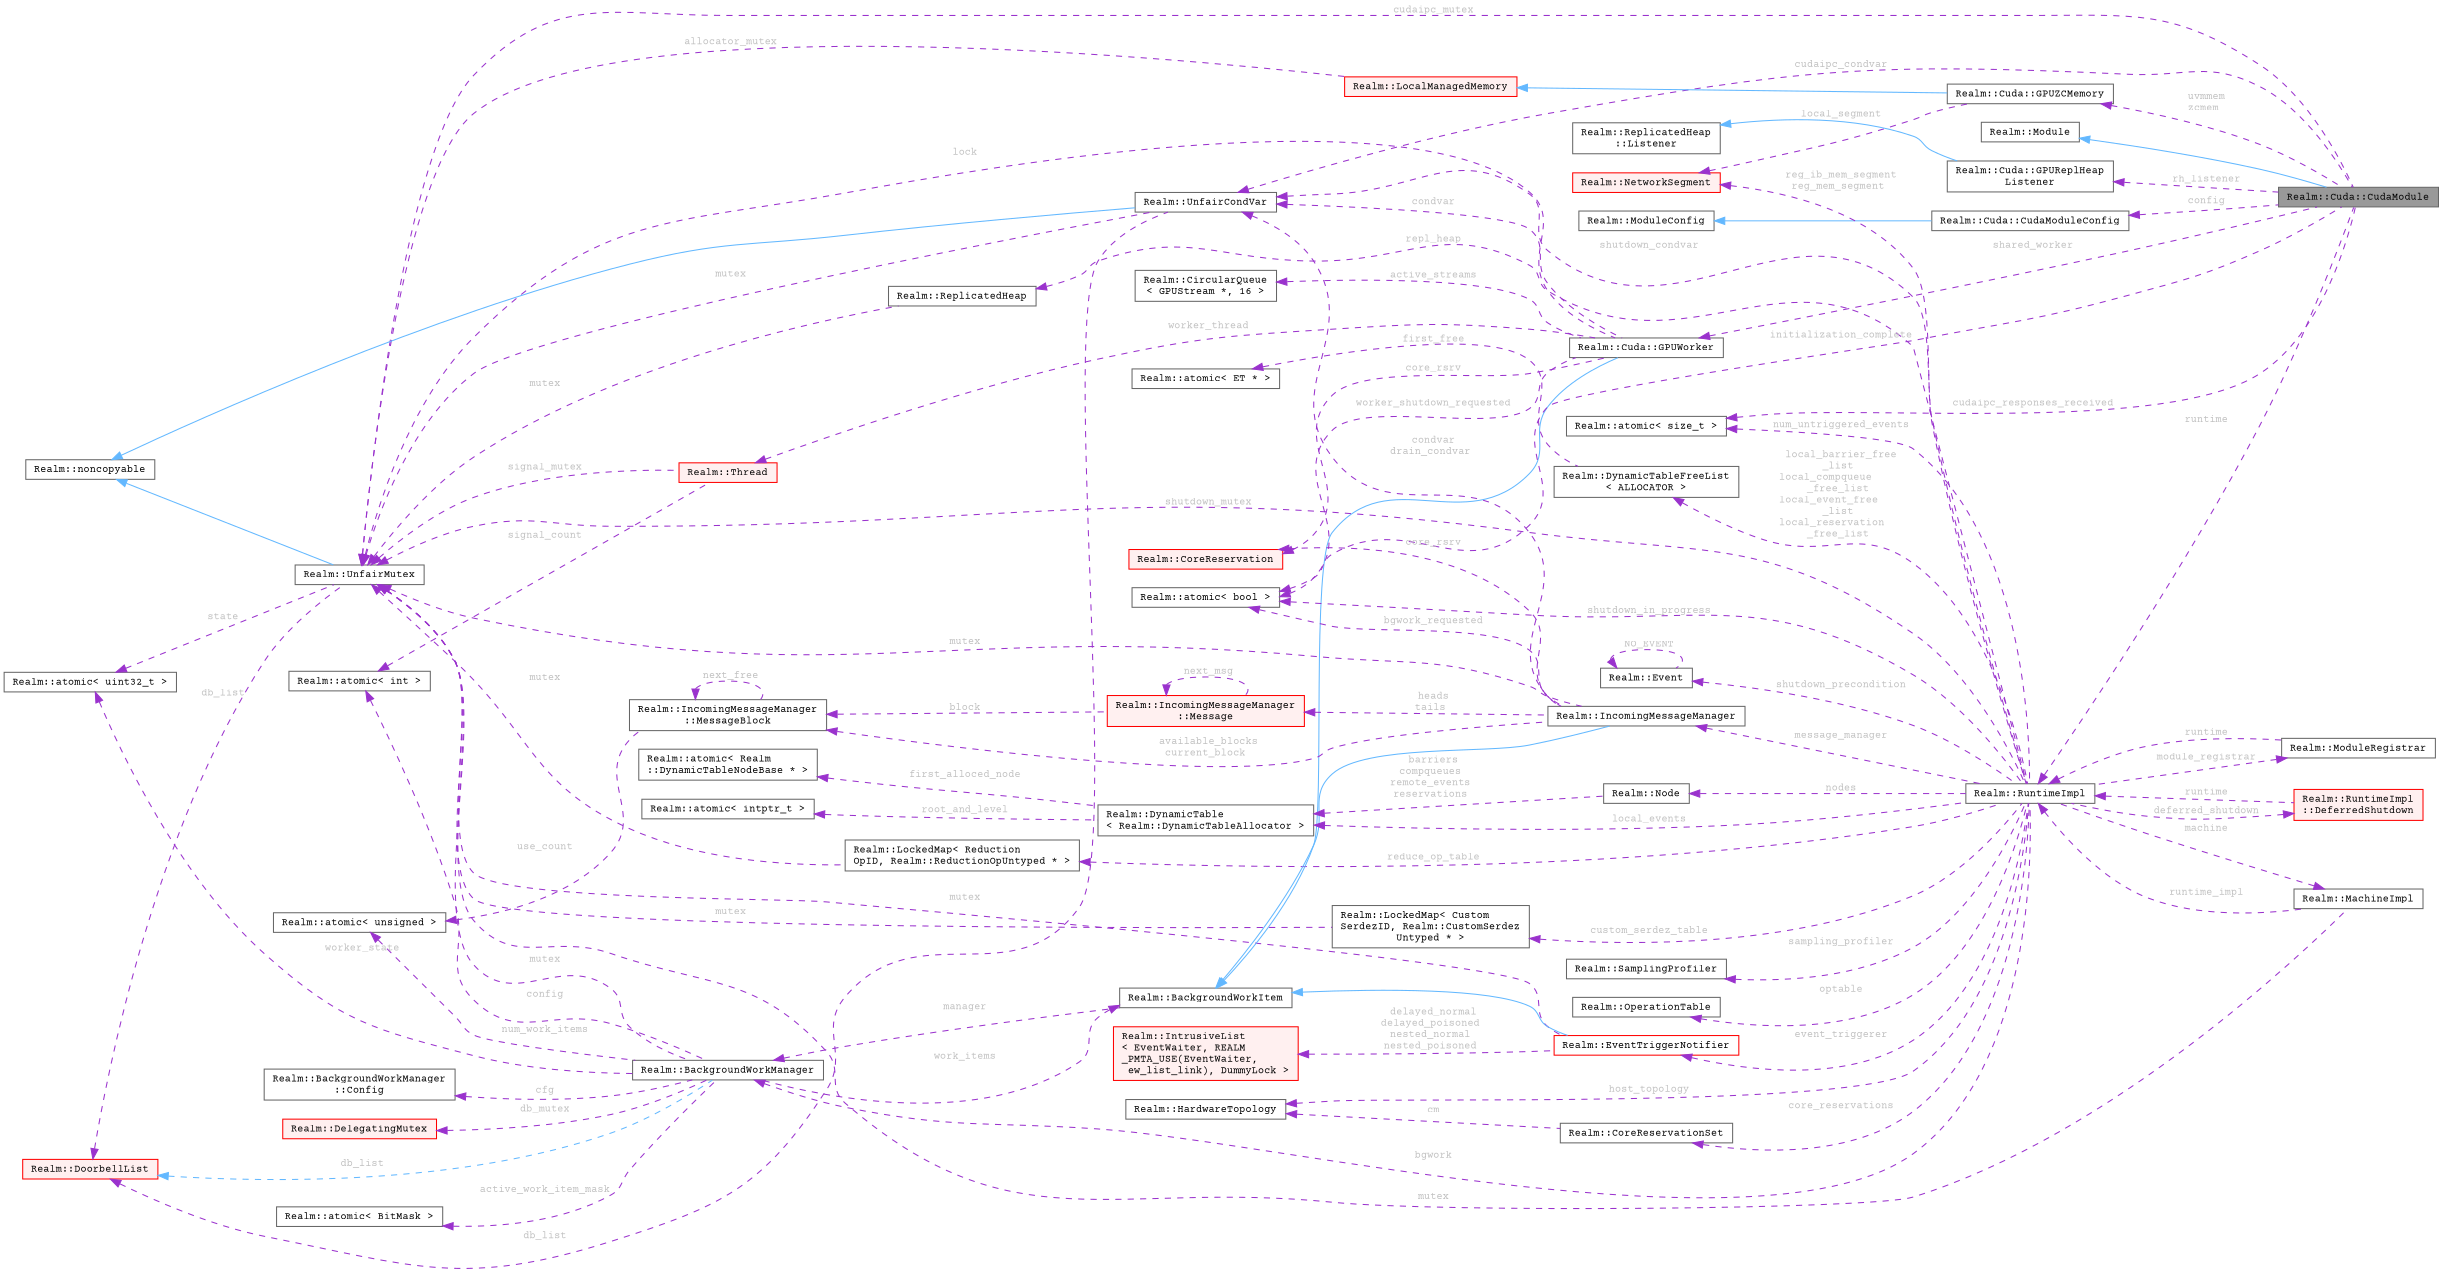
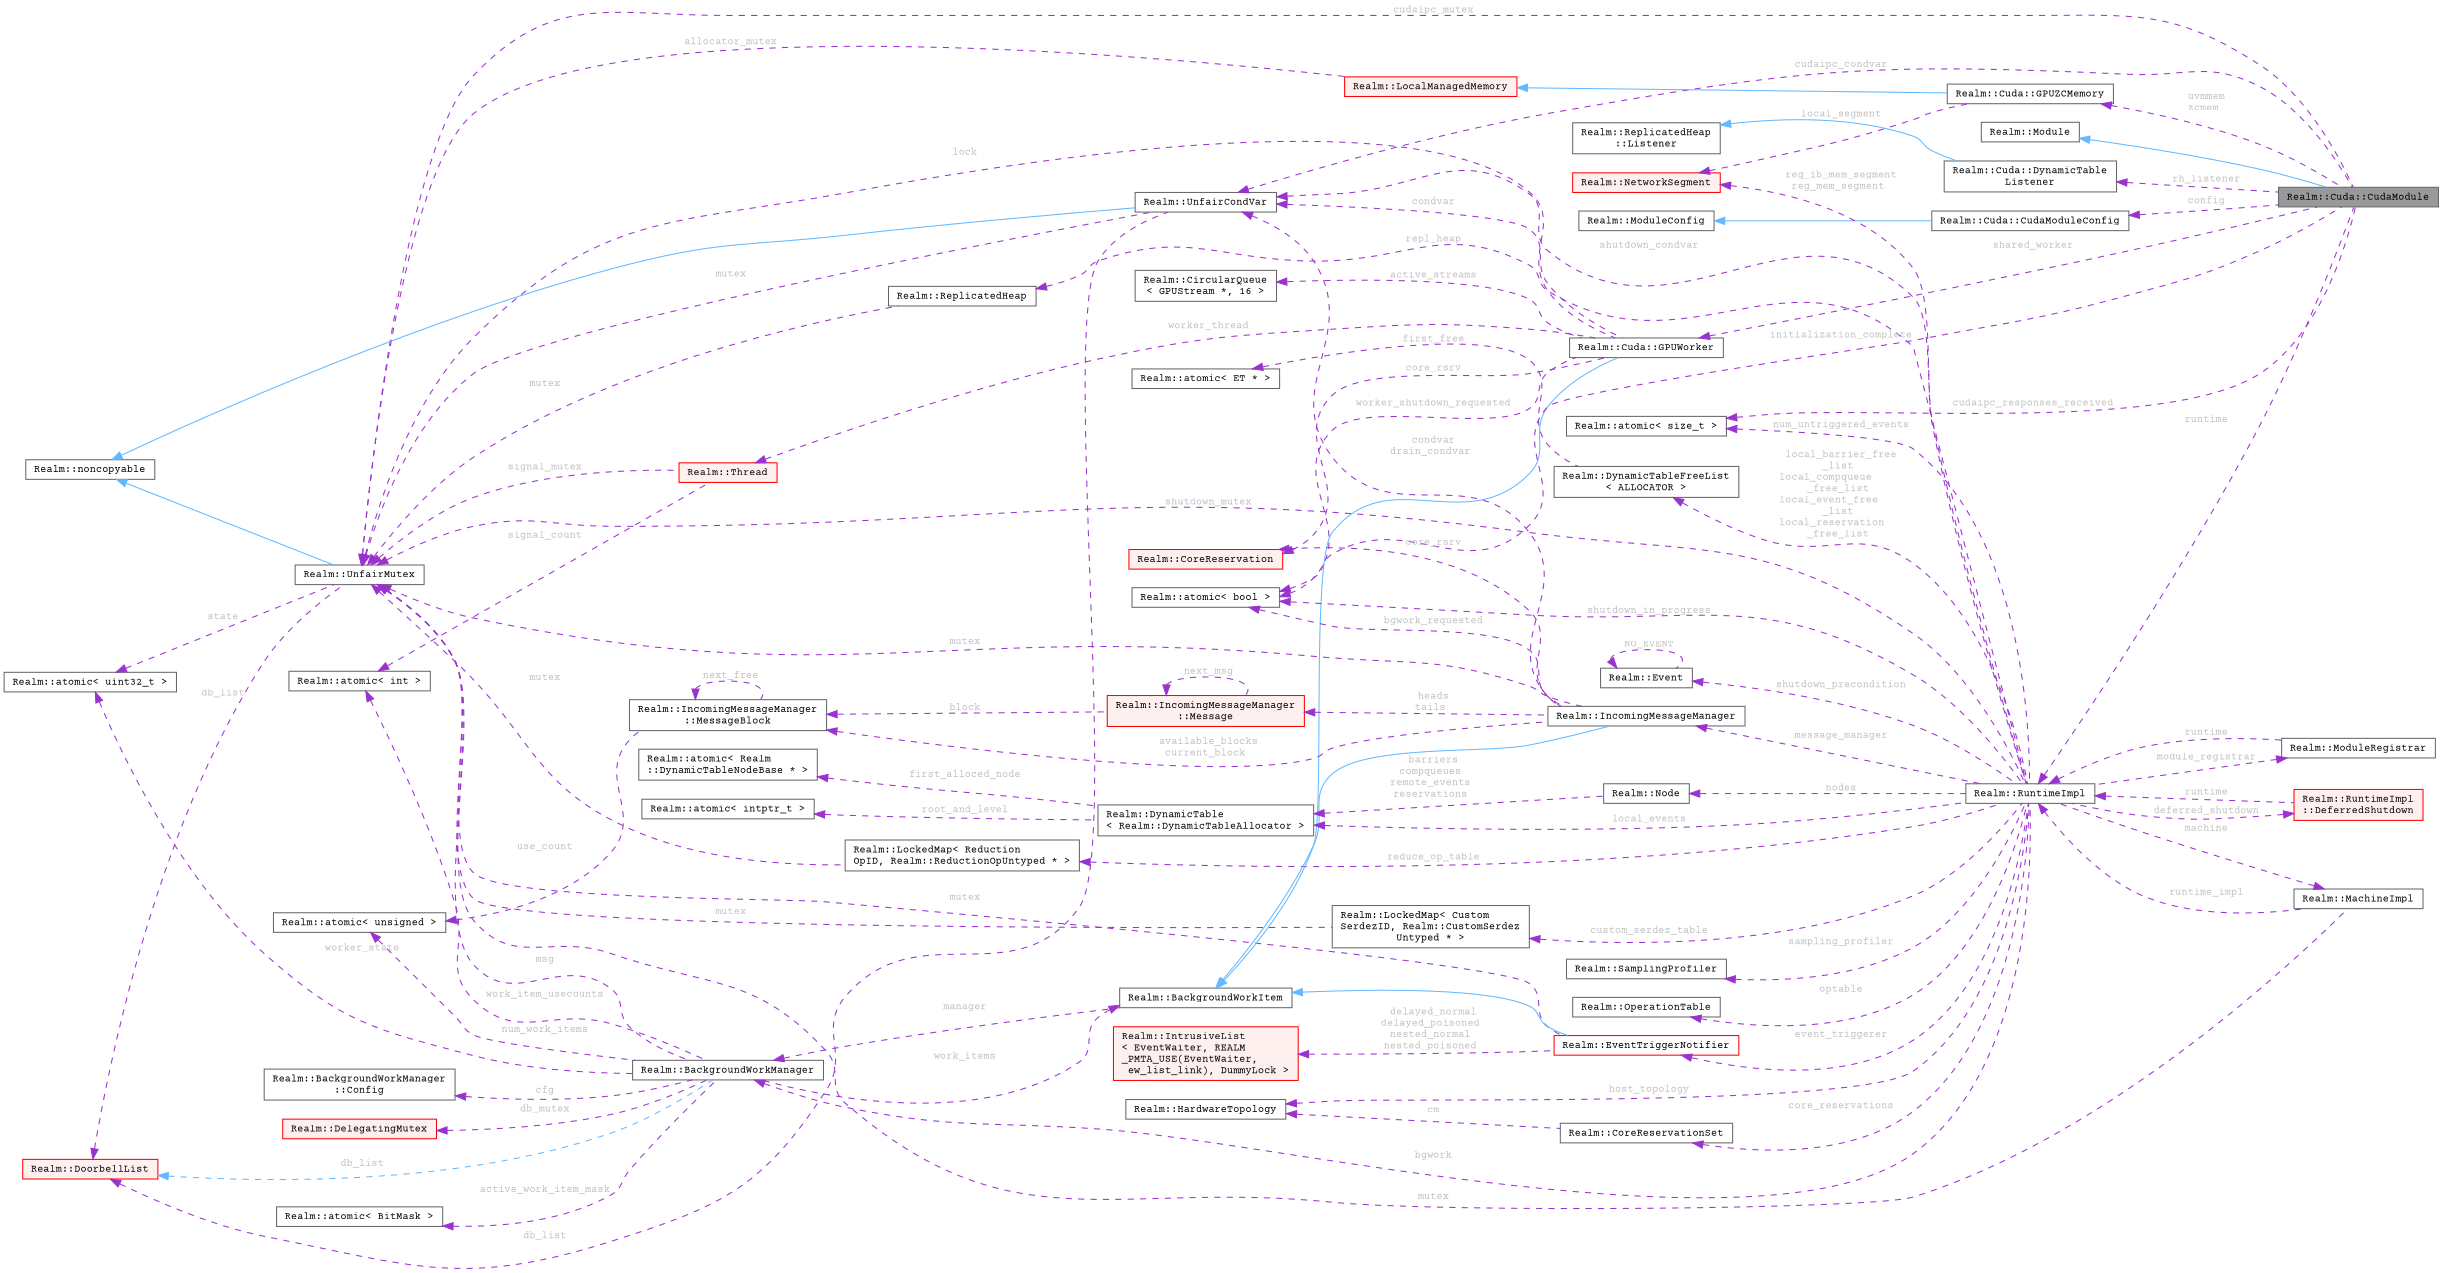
(2030, 176) -> (2030, 176)
(542, 959) -> (542, 959)
(542, 994) -> (542, 994)
